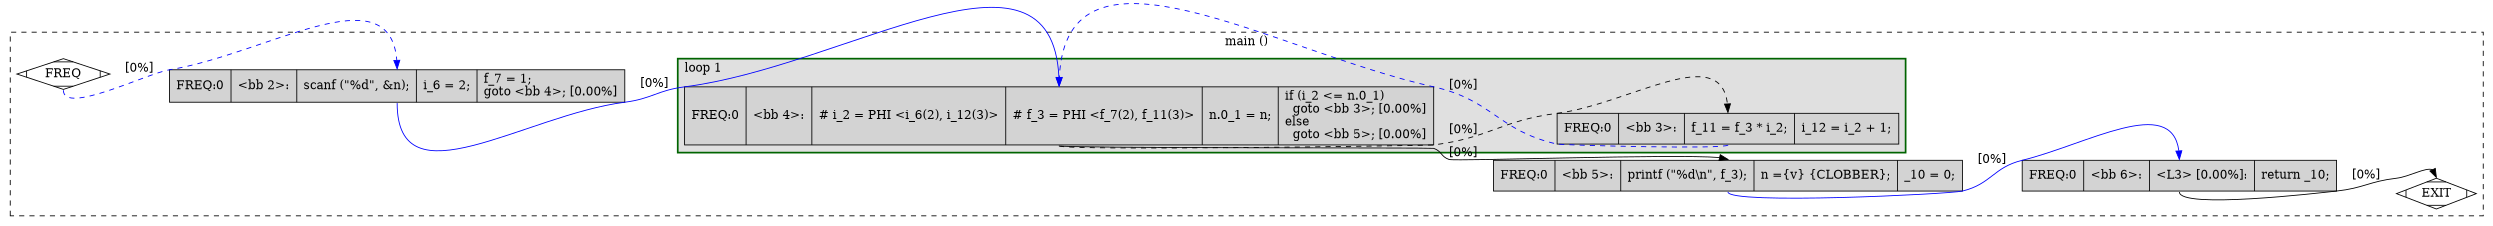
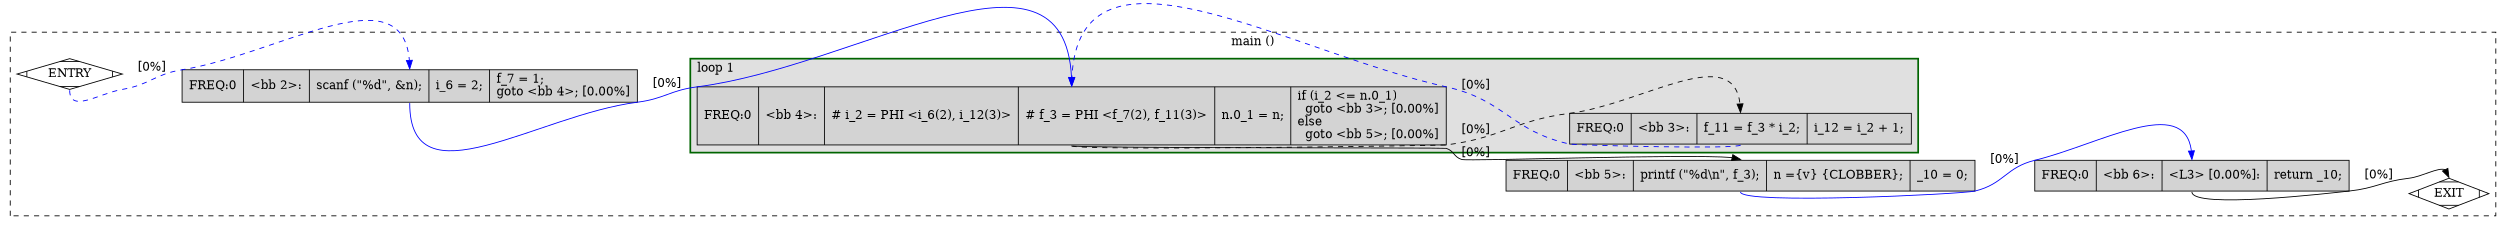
(63, 74) -> (70, 74)
